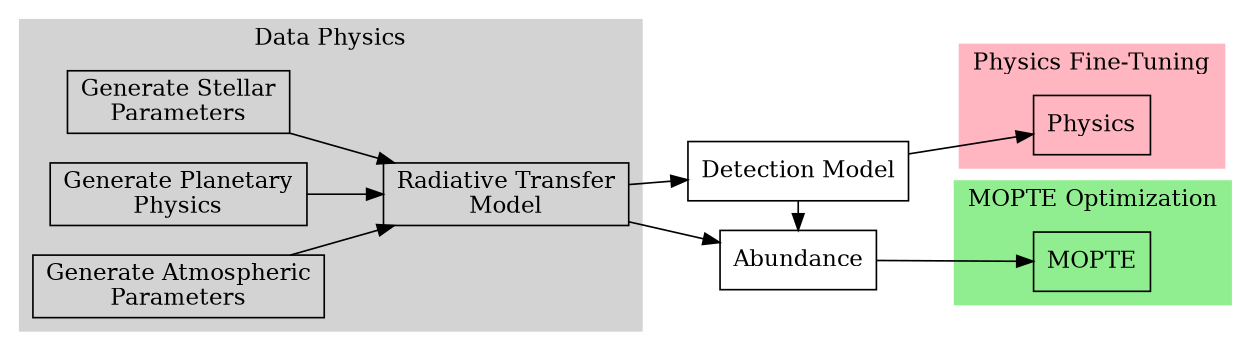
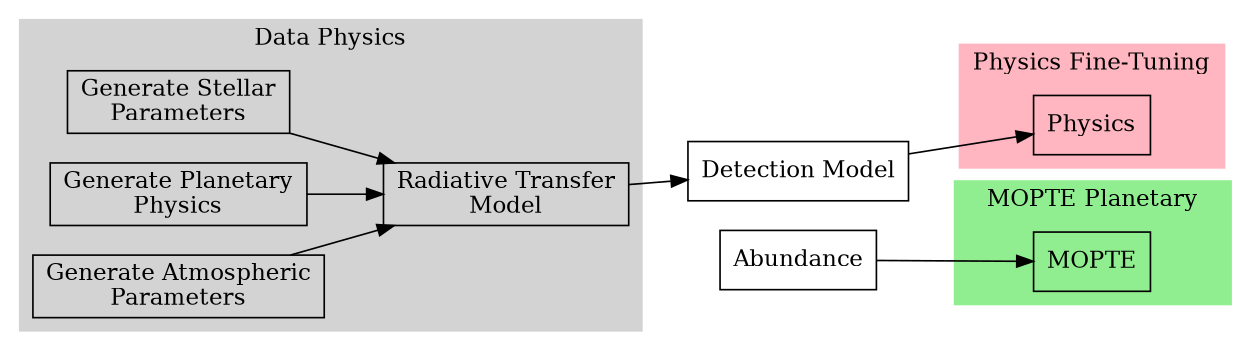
(1093, 200) -> (1093, 200)
(798, 207) -> none
(666, 230) -> none
